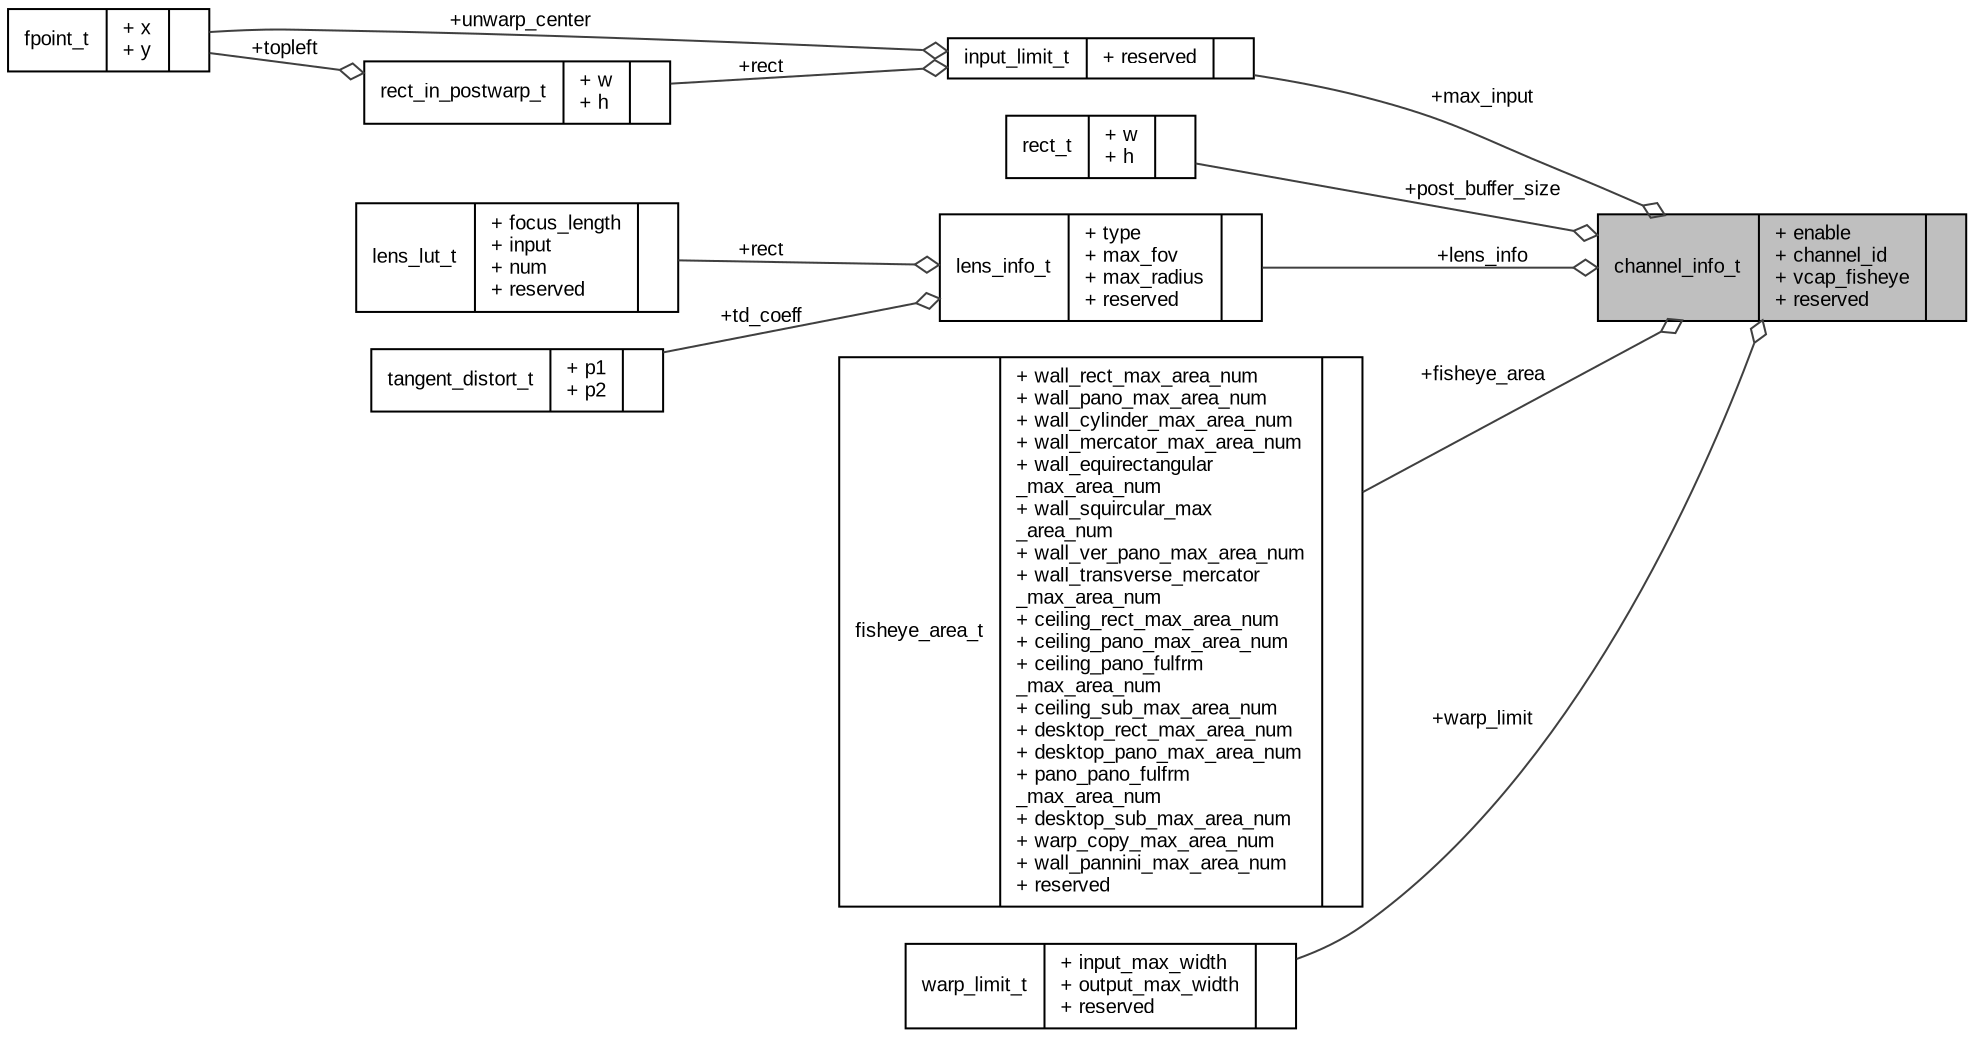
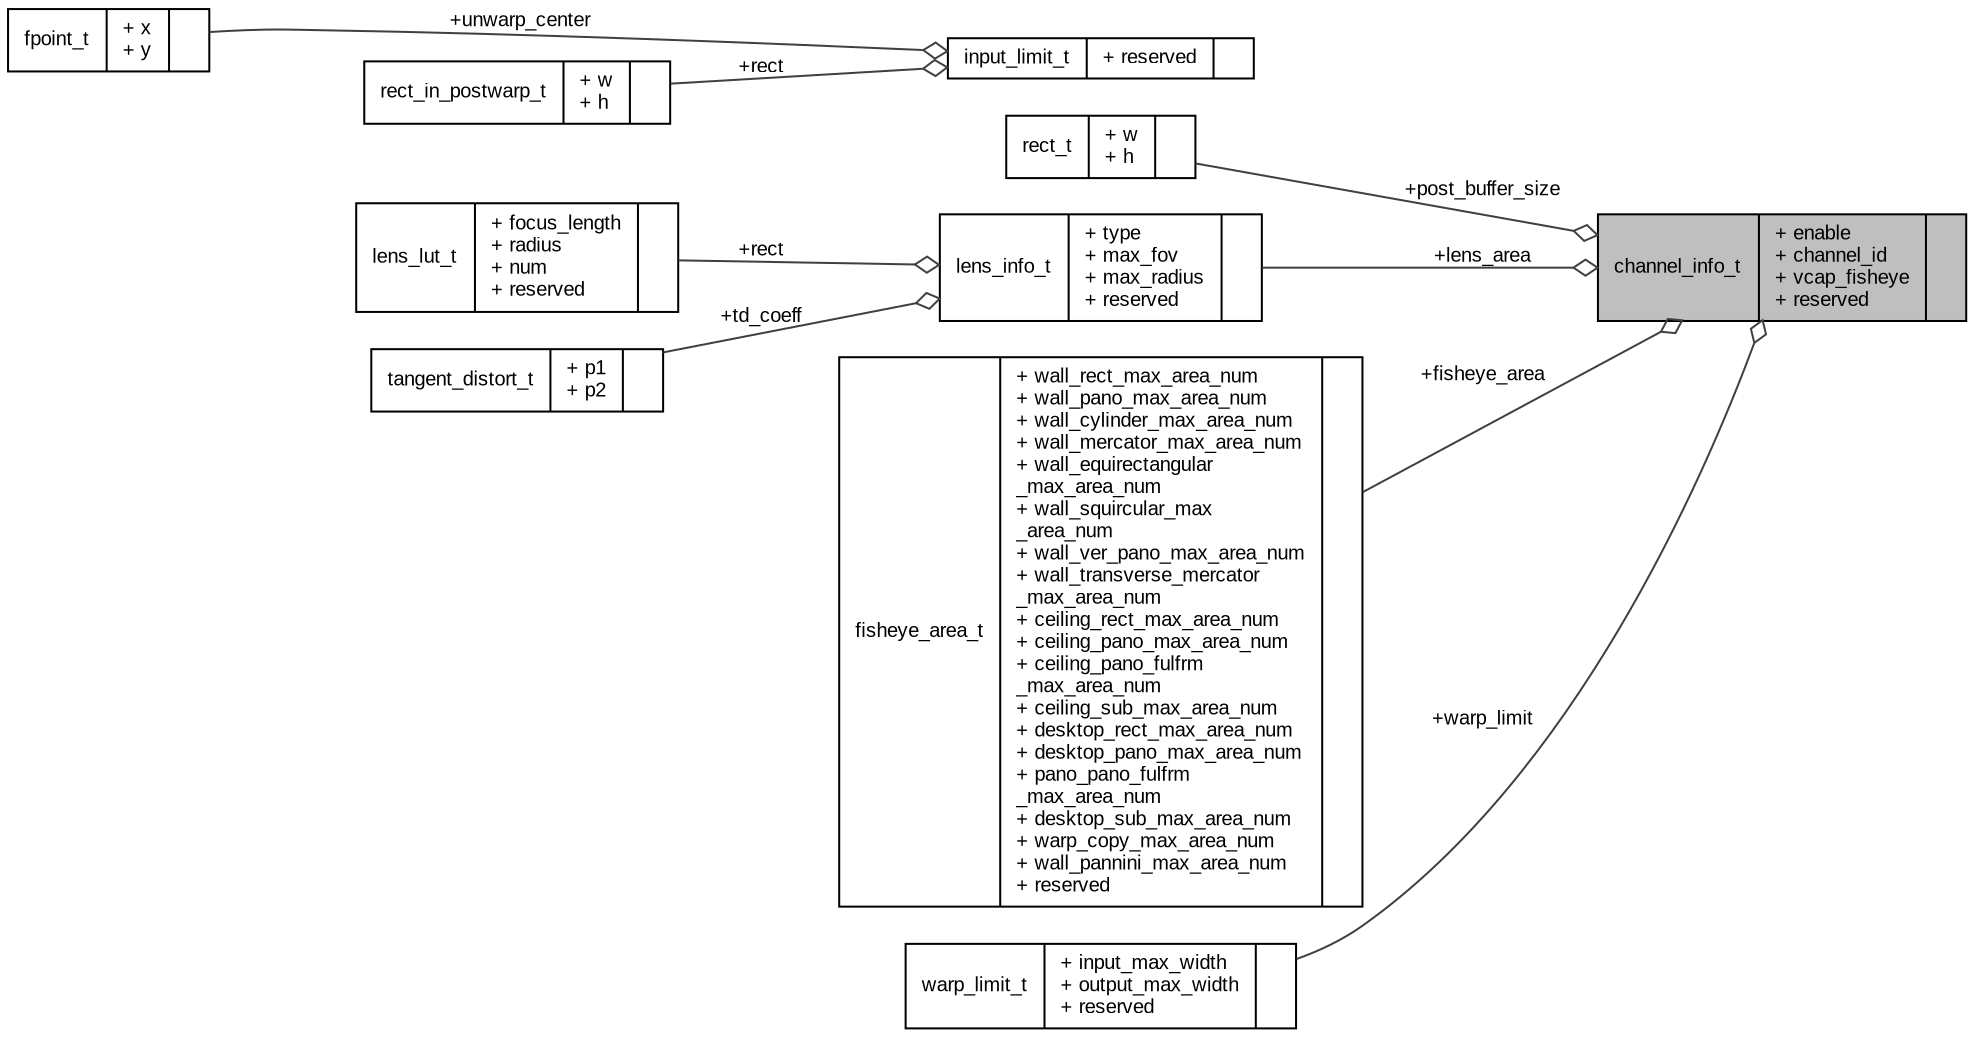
(274, 61) -> none
(1453, 125) -> none
(522, 246) -> (527, 246)
(1480, 257) -> (1480, 257)
